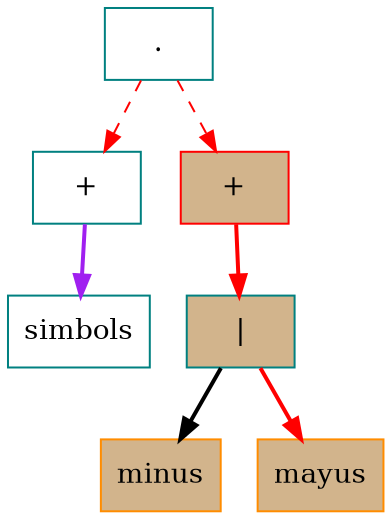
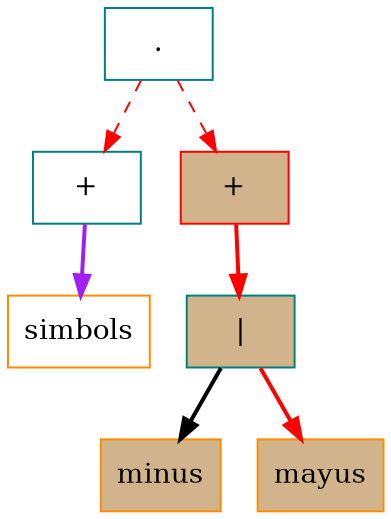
(79, 332) -> (79, 332)
